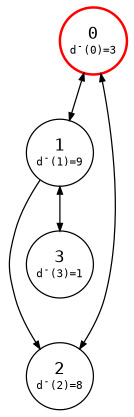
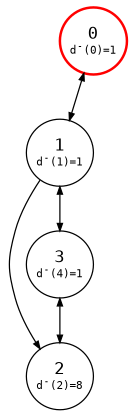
(100, 50) -> (100, 50)
(67, 162) -> (67, 162)
(115, 214) -> (60, 321)
(67, 274) -> (67, 274)
